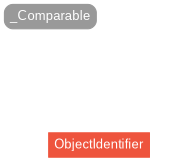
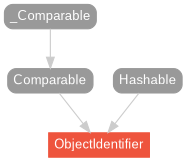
none -> (50, 81)
none -> (148, 81)
